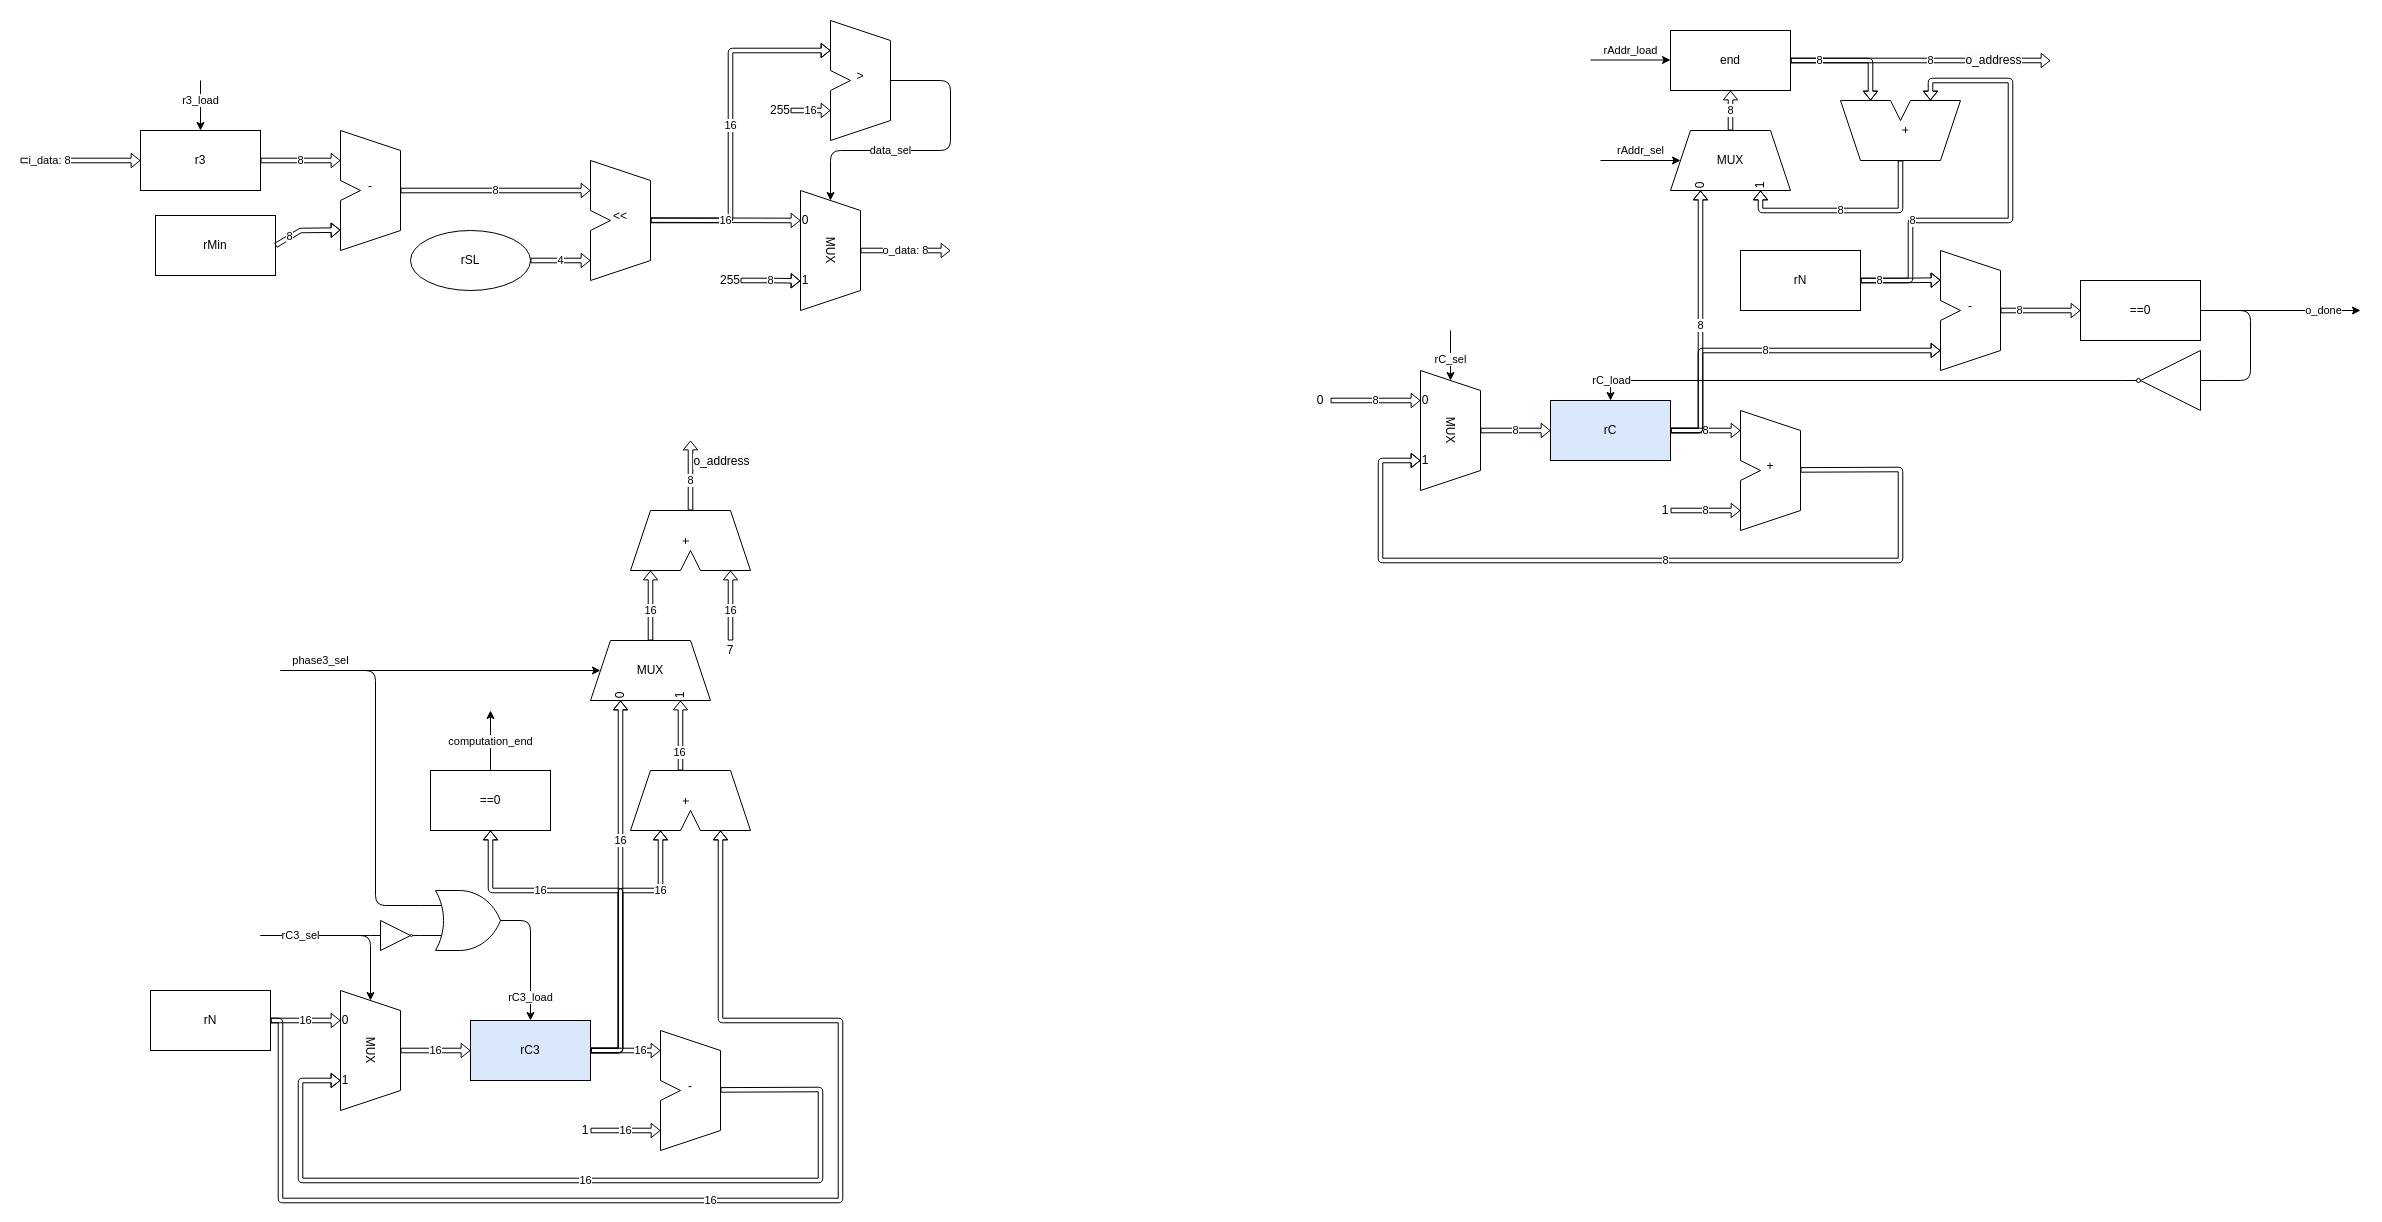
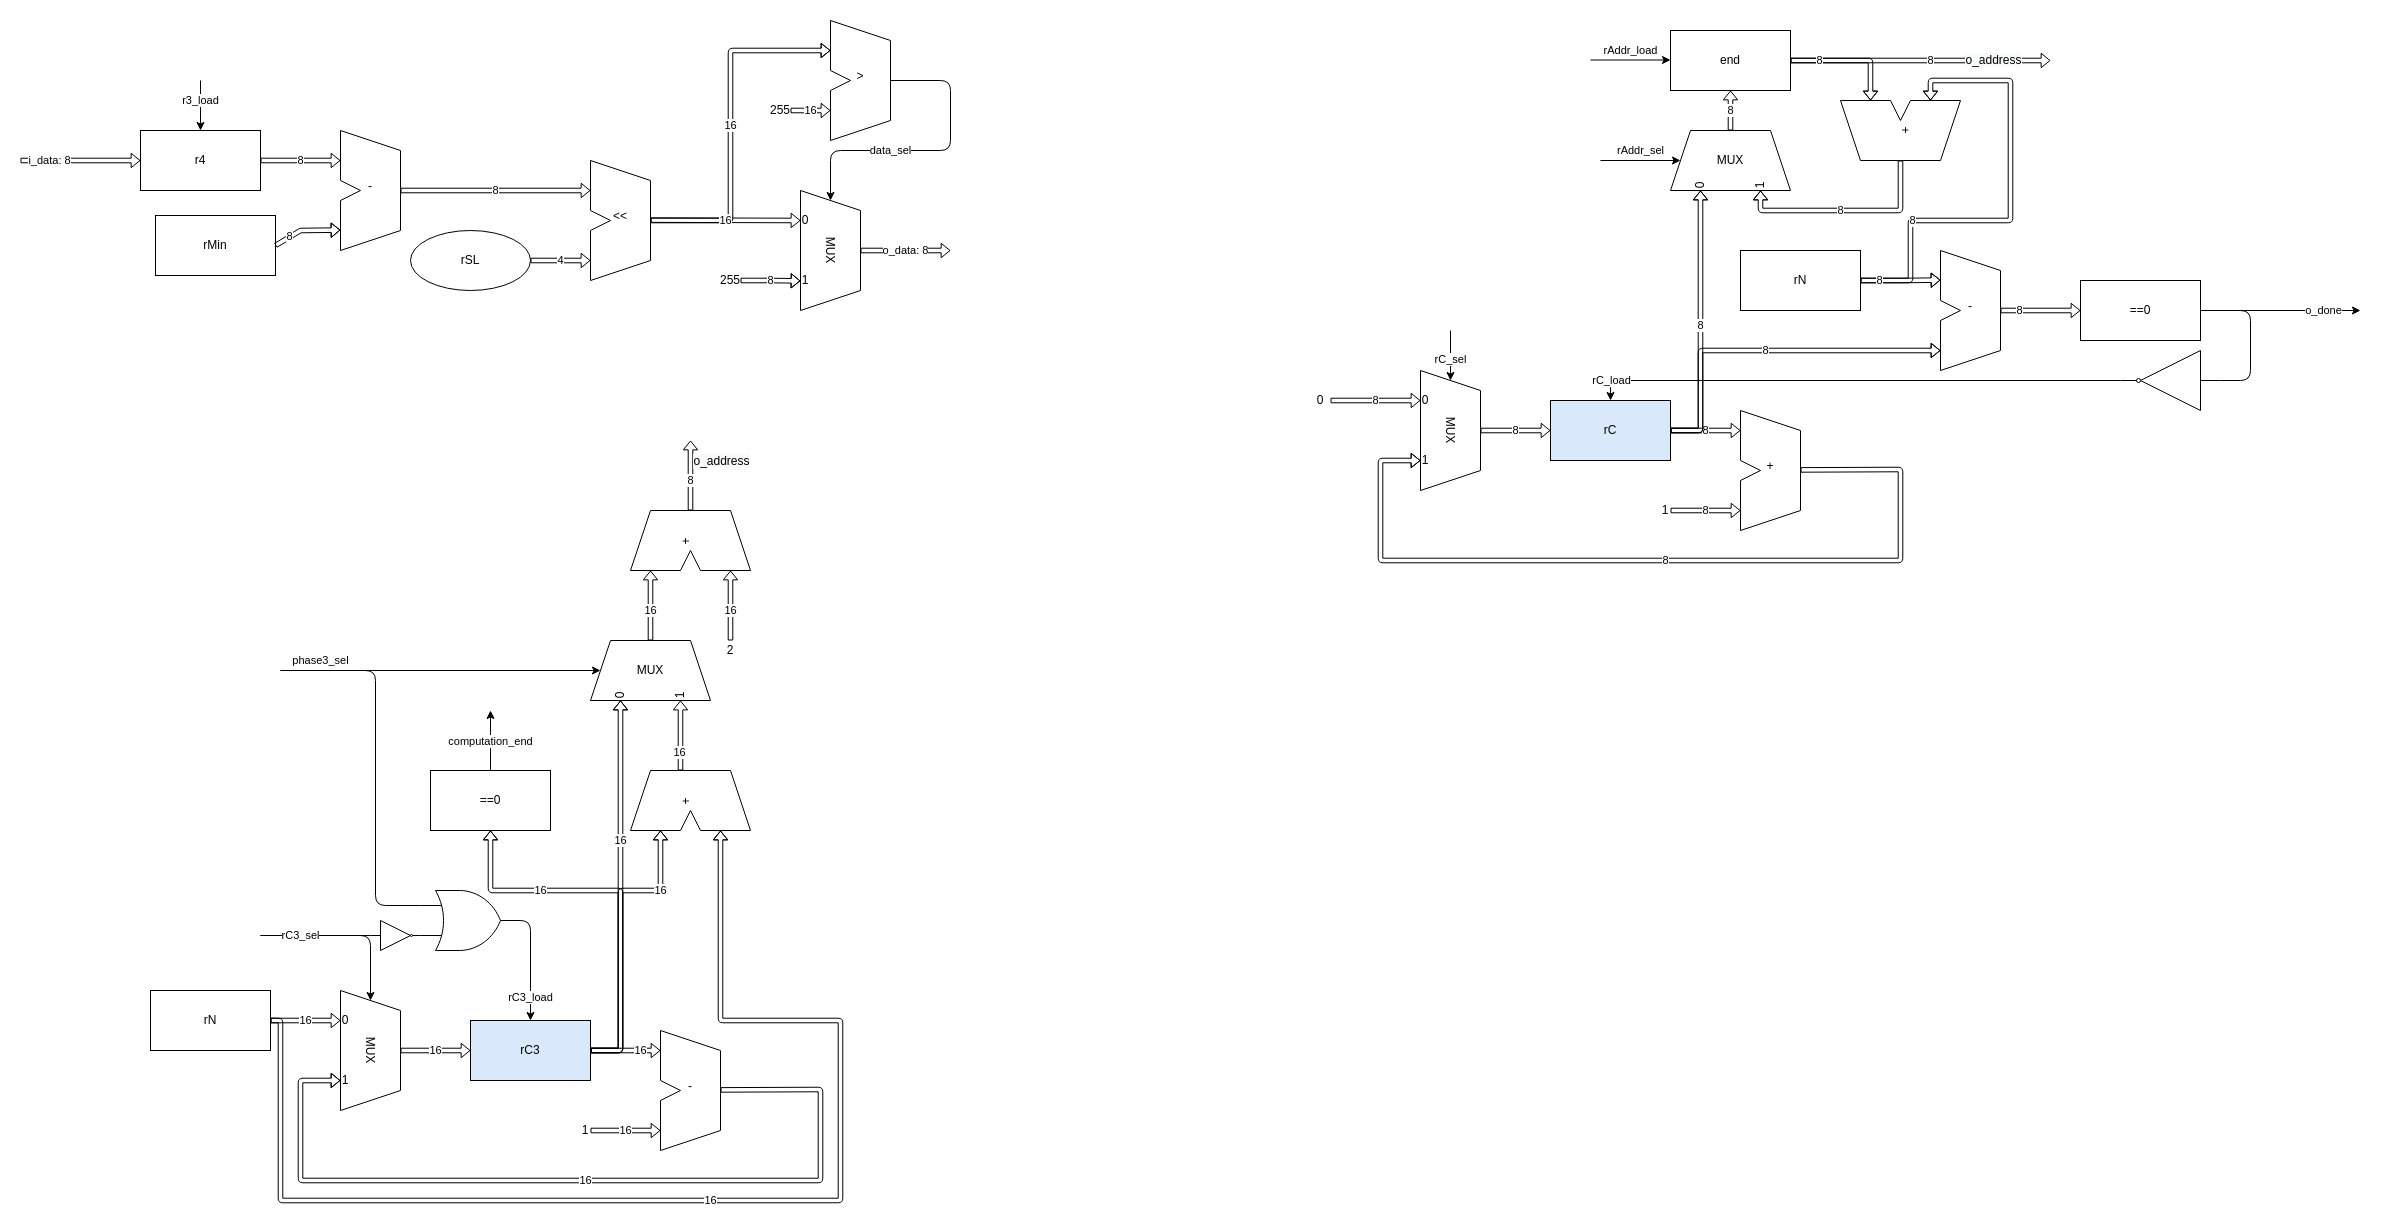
(201, 161) -> (201, 161)
(731, 651) -> (731, 651)
